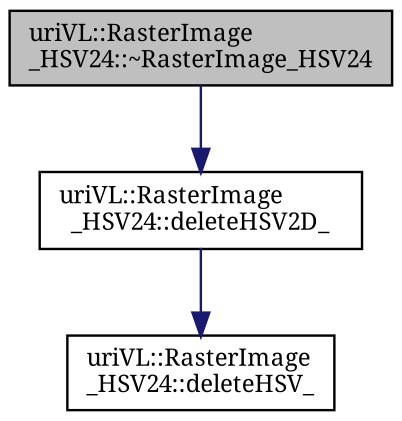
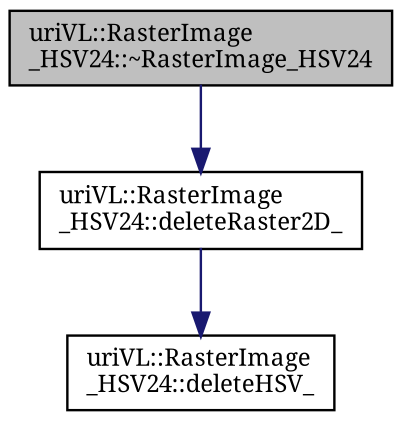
(201, 210) -> (201, 210)
